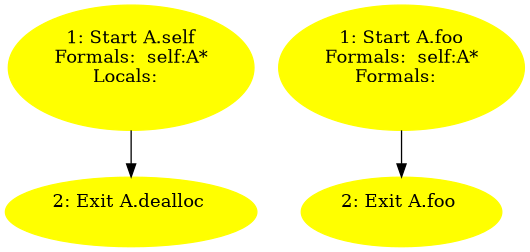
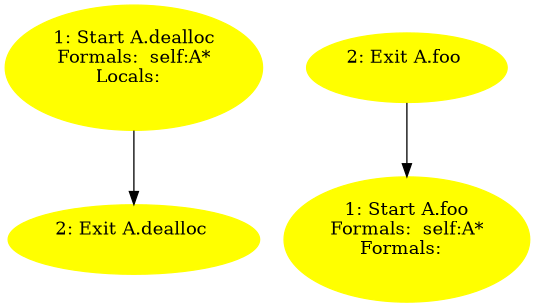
(131, 68) -> (134, 68)
(402, 147) -> (407, 133)
